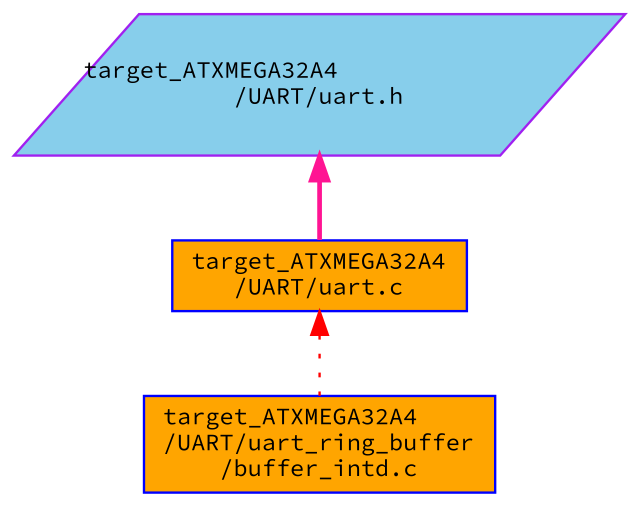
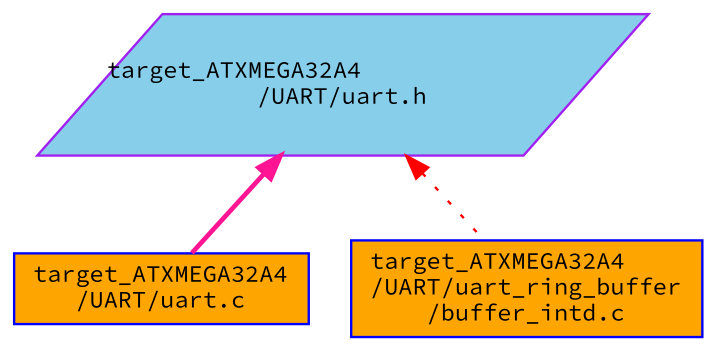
(320, 365) -> (453, 207)
